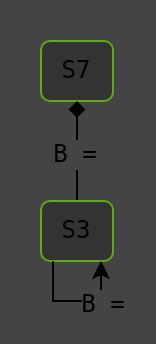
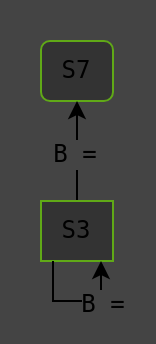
(77, 117) -> (77, 116)
(77, 231) -> (77, 231)
